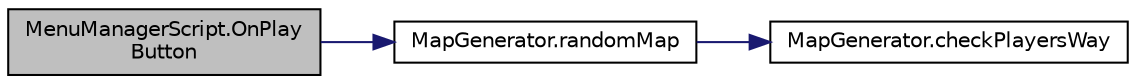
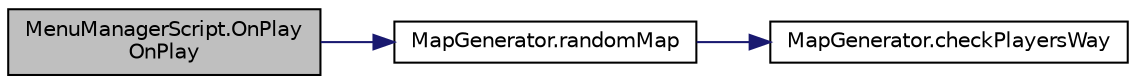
(164, 42) -> (164, 42)
